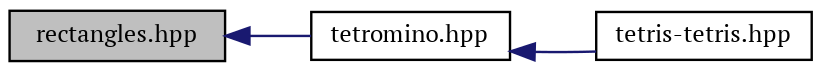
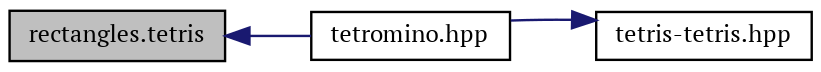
(117, 36) -> (117, 36)
(566, 52) -> (541, 20)
